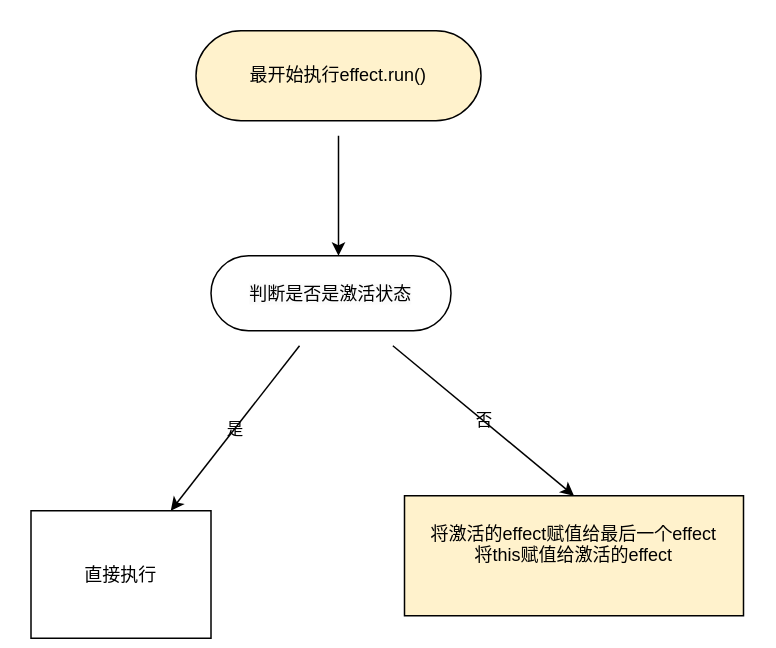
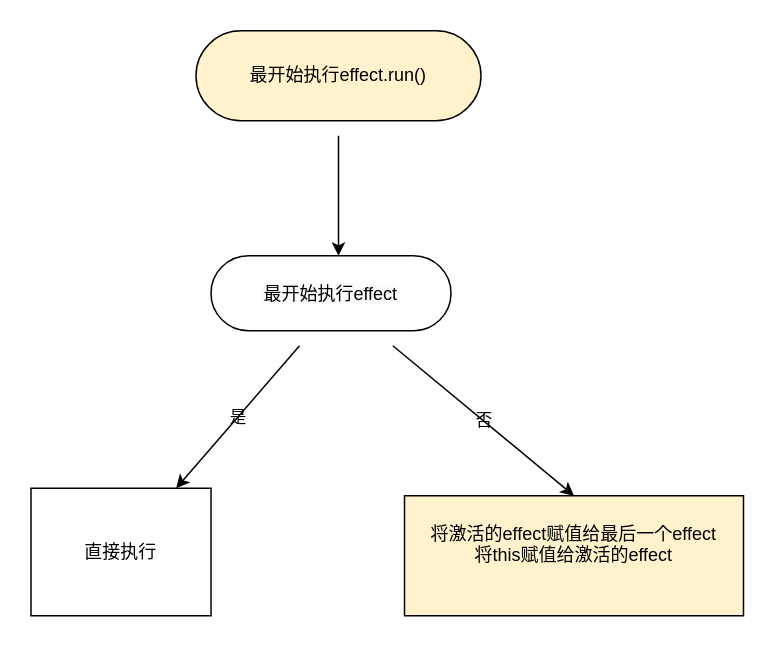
(331, 293) -> (331, 293)
(121, 575) -> (121, 552)
